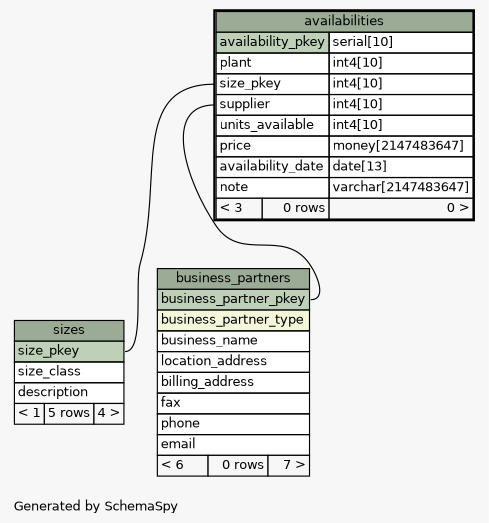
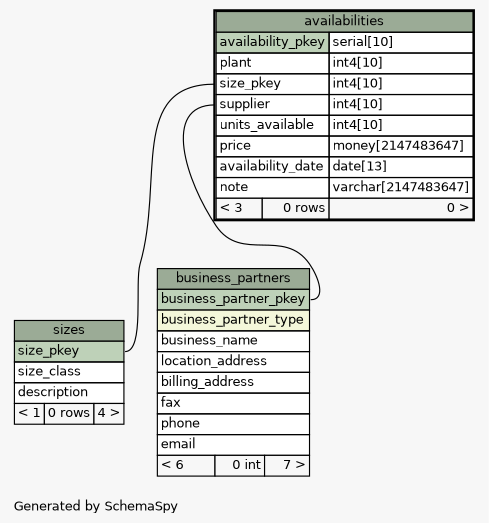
(69, 413) -> (69, 413)
(243, 465) -> (247, 465)
